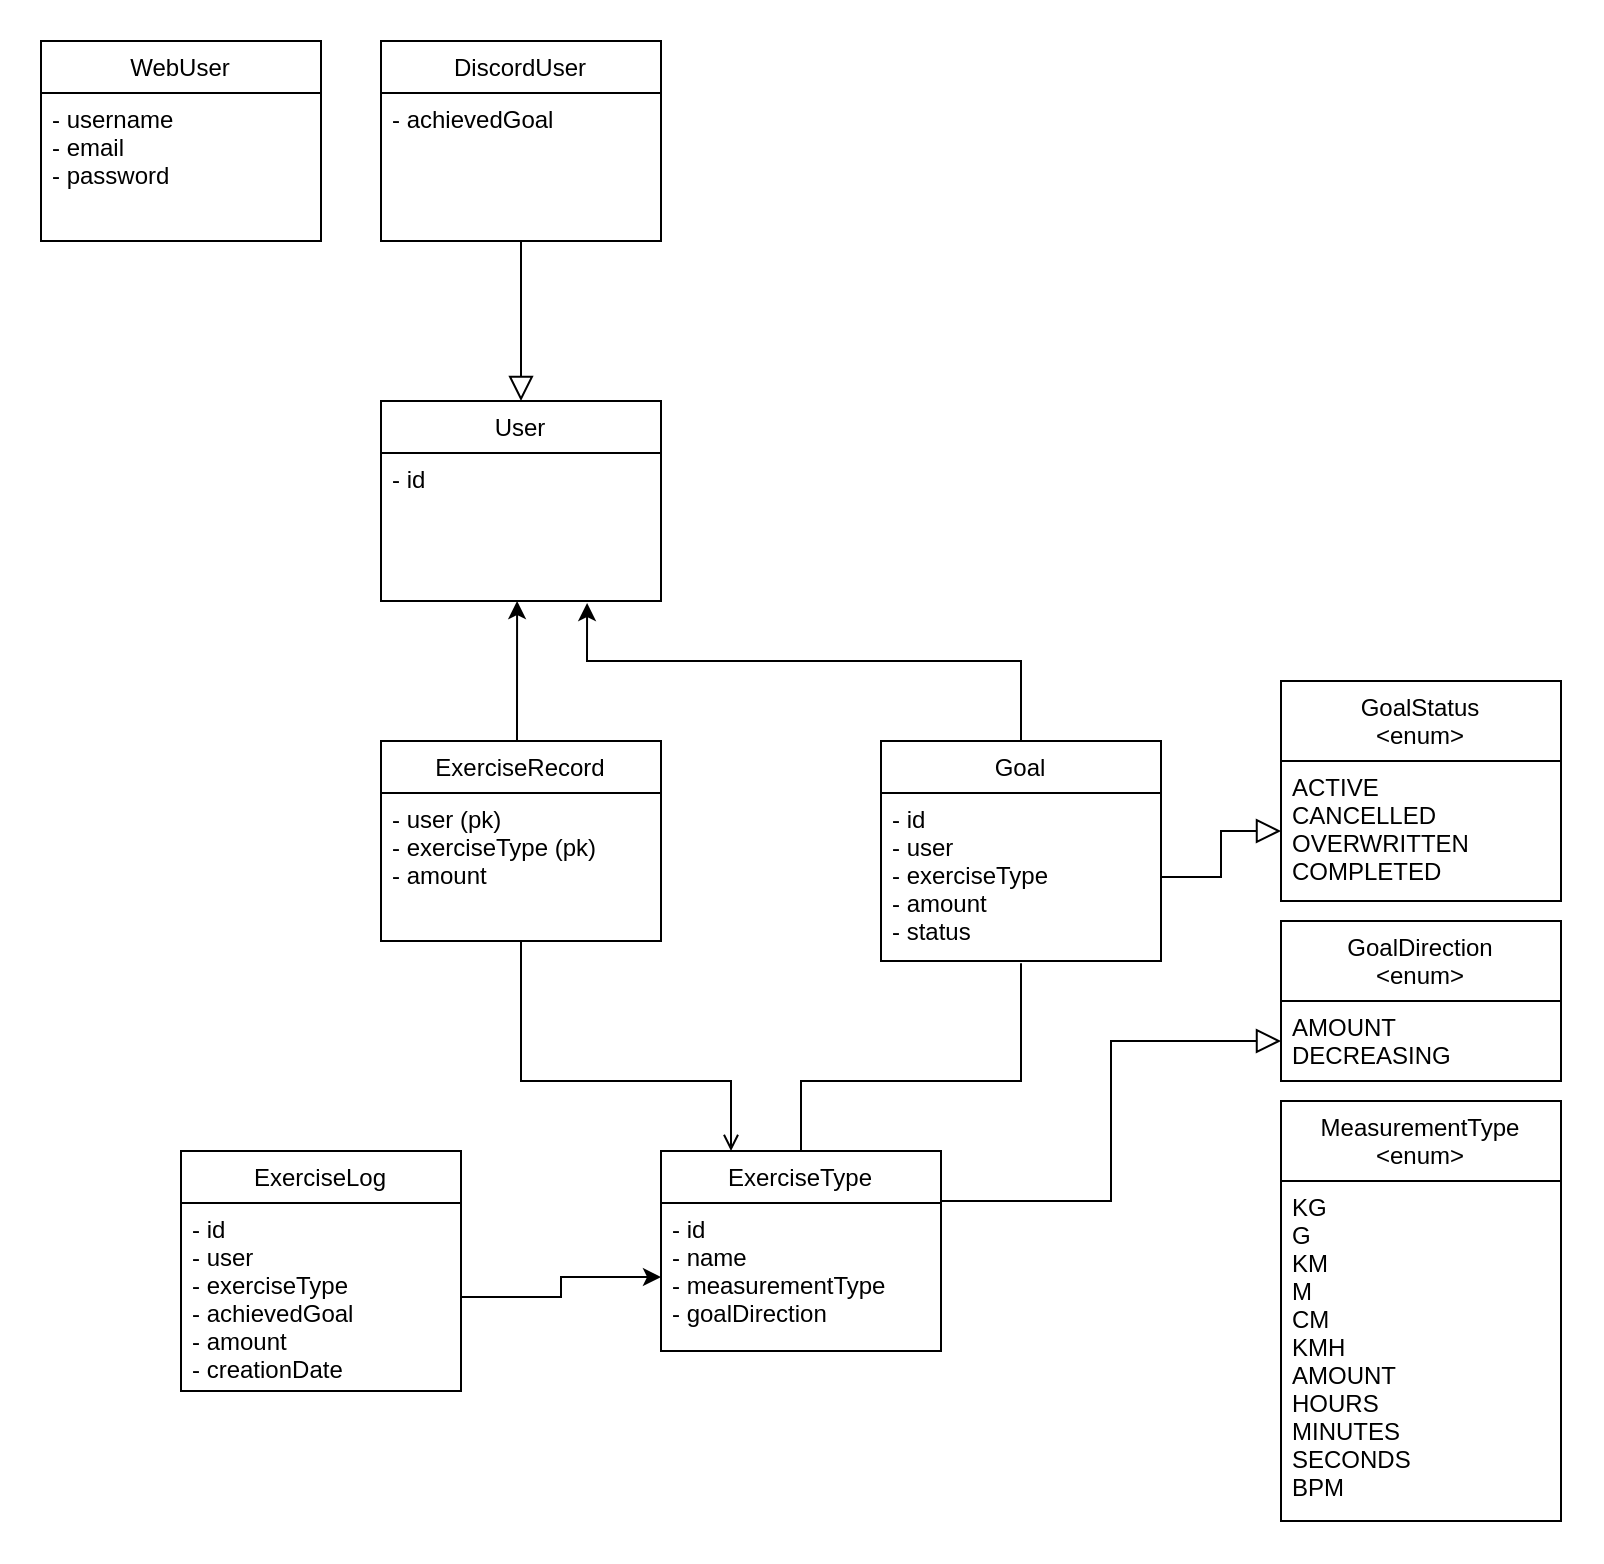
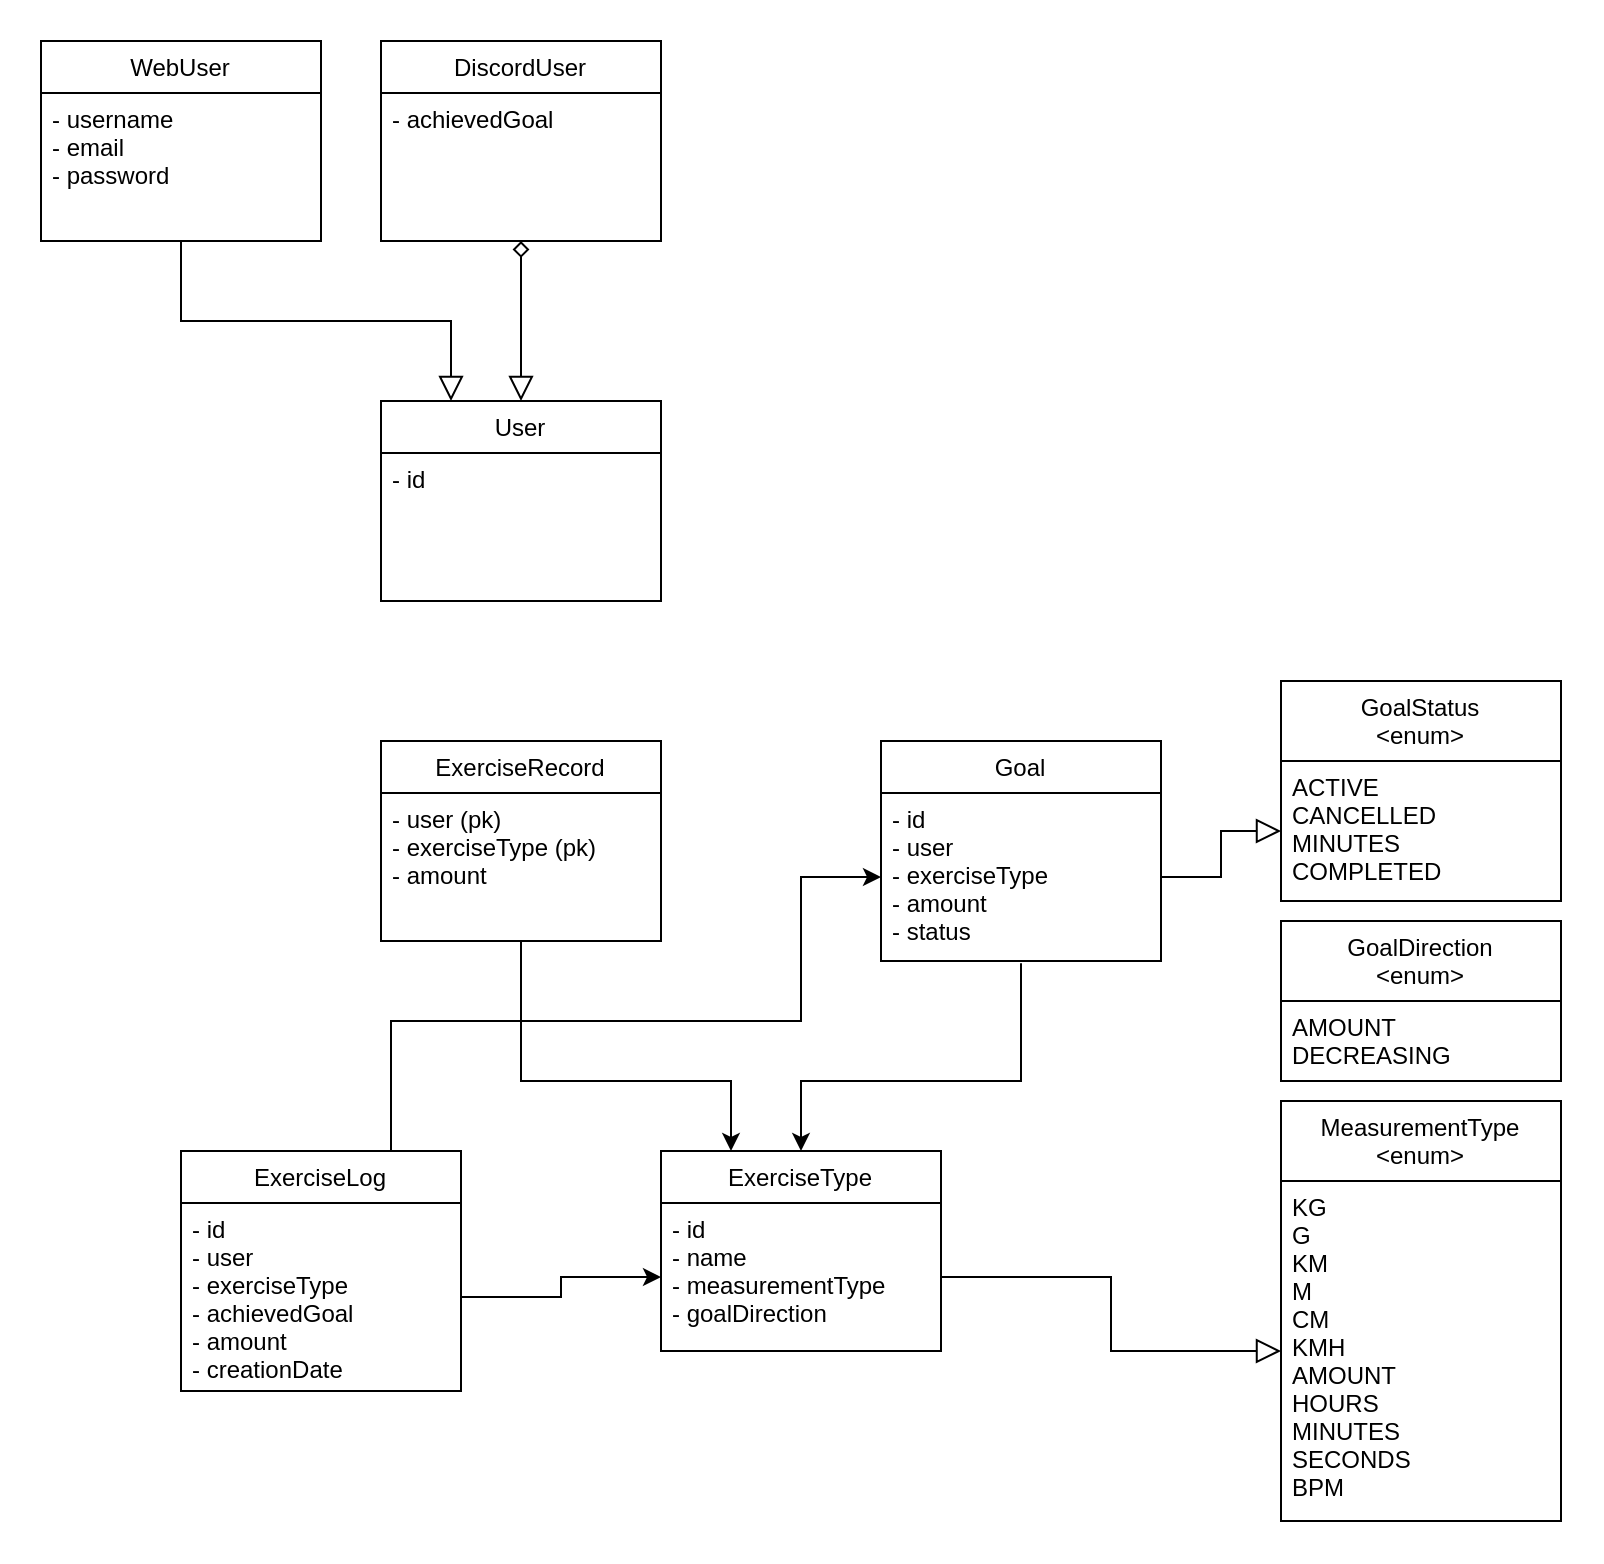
(521, 249) -> (521, 257)
none -> (304, 321)
(820, 661) -> none
(517, 676) -> none
(1332, 788) -> (1332, 788)
none -> (638, 1021)
(1111, 1132) -> none
(731, 1138) -> (731, 1136)
(801, 1141) -> (801, 1136)
none -> (1111, 1301)
